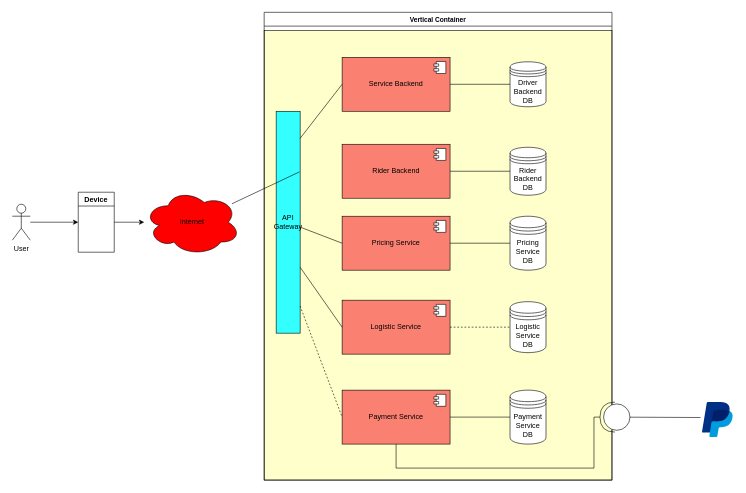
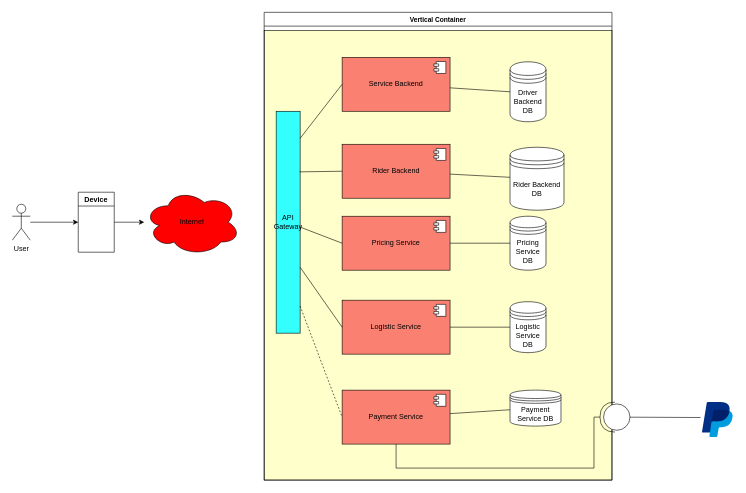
(528, 84) -> (528, 92)
(528, 171) -> (537, 179)
(266, 188) -> (321, 172)
(479, 327) -> (479, 327)
(528, 417) -> (536, 408)
